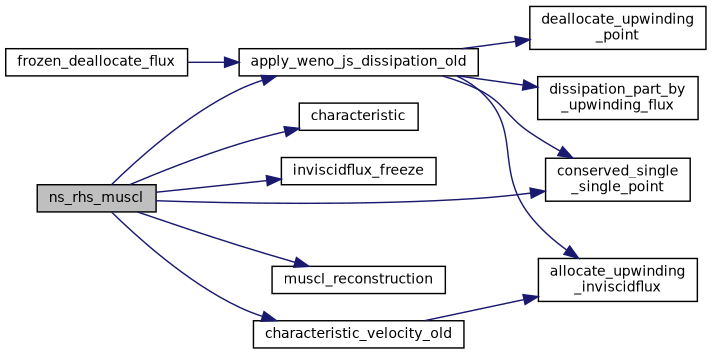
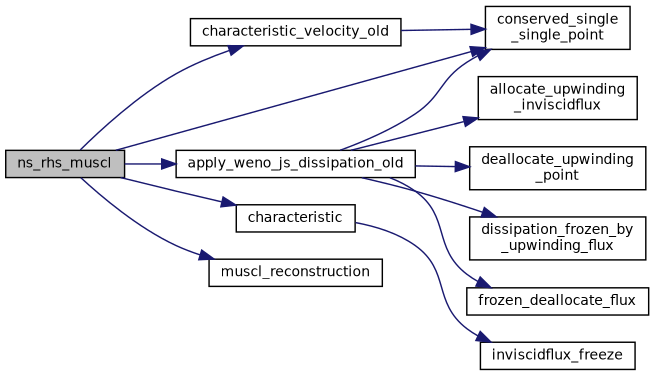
(206, 62) -> (439, 225)
(618, 98) -> (558, 238)
(212, 186) -> (432, 263)
(474, 310) -> (436, 30)
